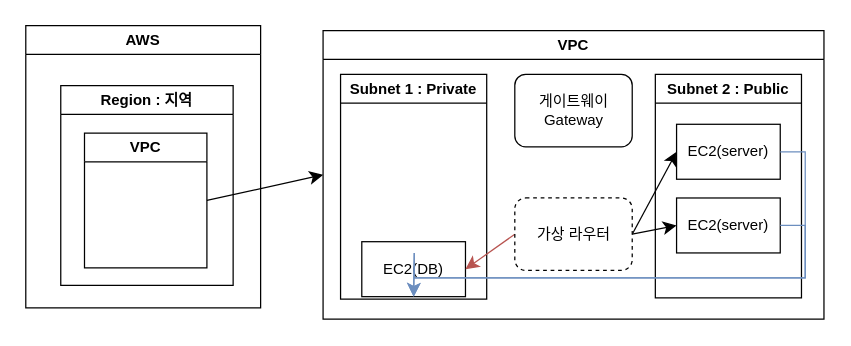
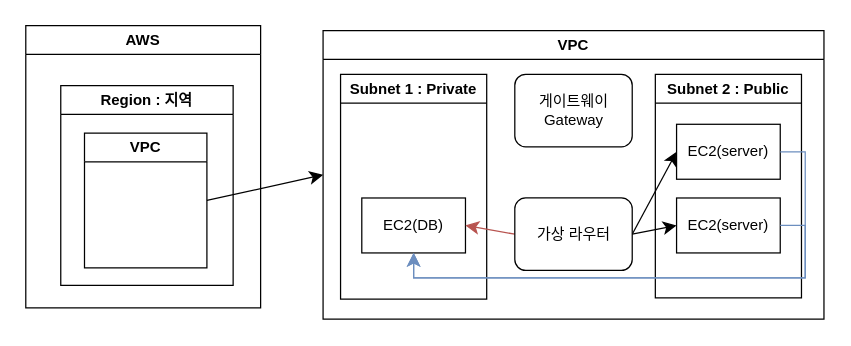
(574, 234) -> (574, 234)
(414, 269) -> (414, 226)
